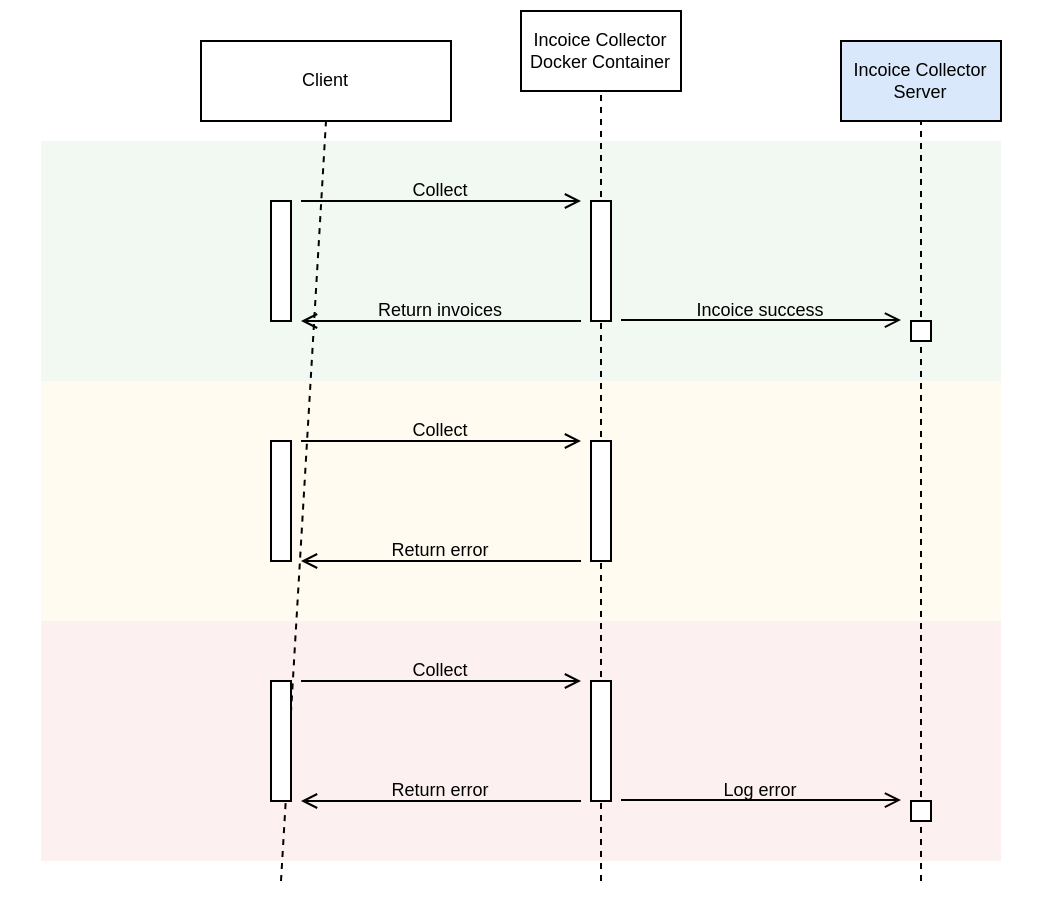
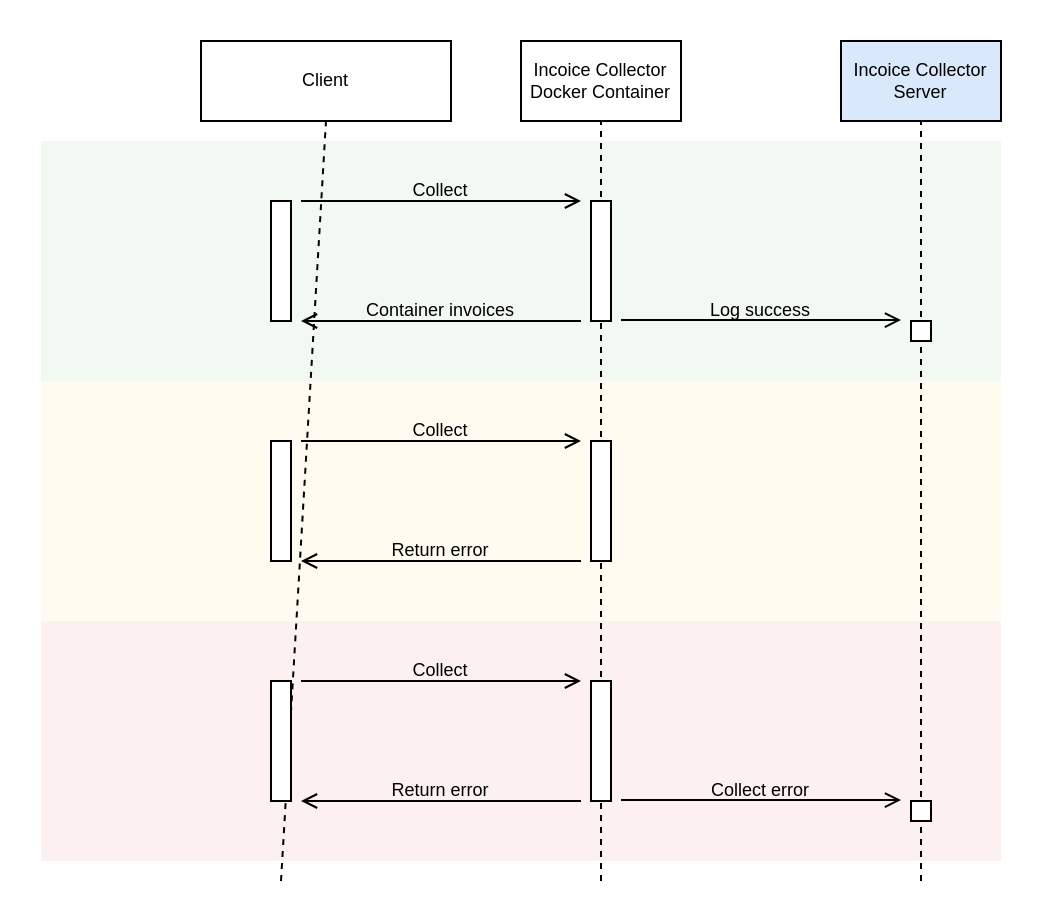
(601, 51) -> (601, 81)
(441, 311) -> (441, 311)
(761, 311) -> (761, 311)
(761, 791) -> (761, 791)
